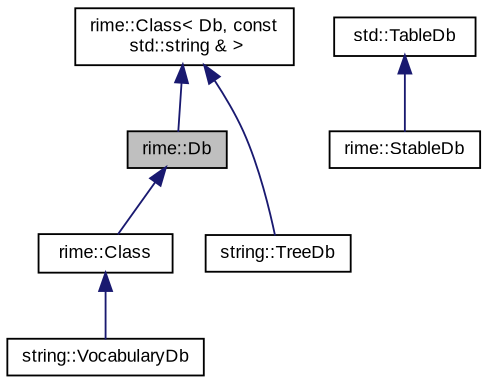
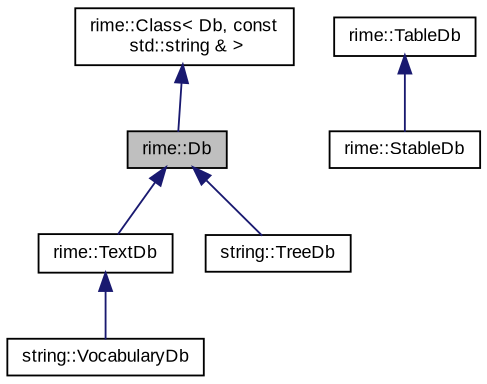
(405, 37) -> (405, 37)
(253, 155) -> (234, 208)
(106, 253) -> (106, 253)
